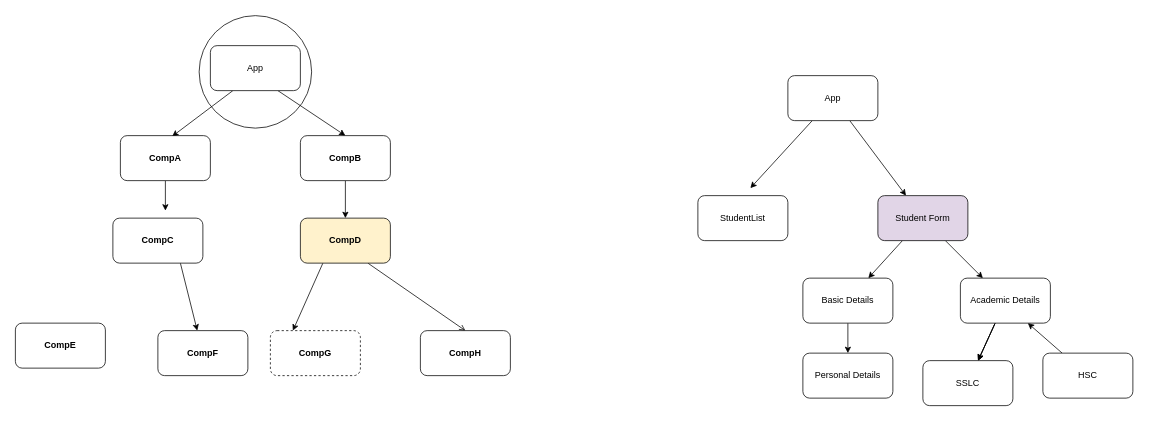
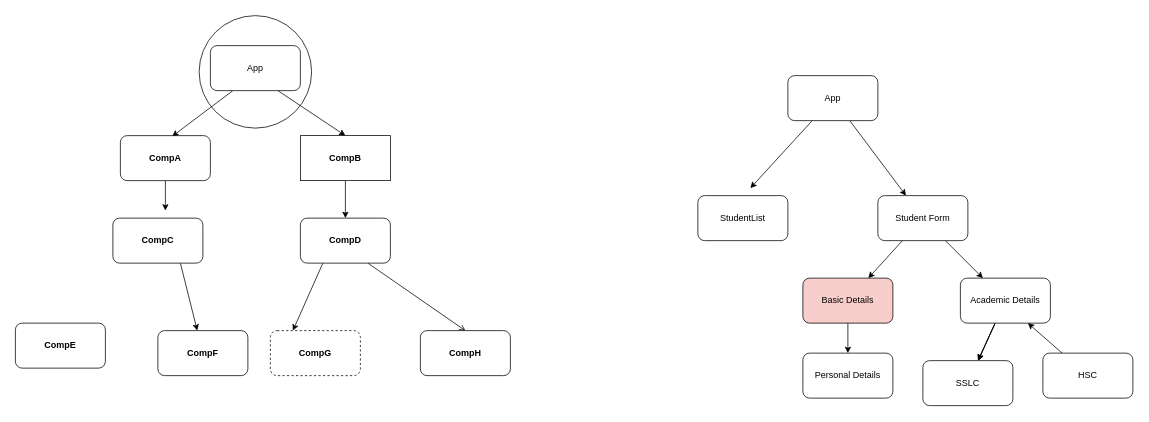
(345, 158) -> (345, 158)
(923, 218) -> (923, 218)
(345, 240) -> (345, 240)
(848, 300) -> (848, 300)
